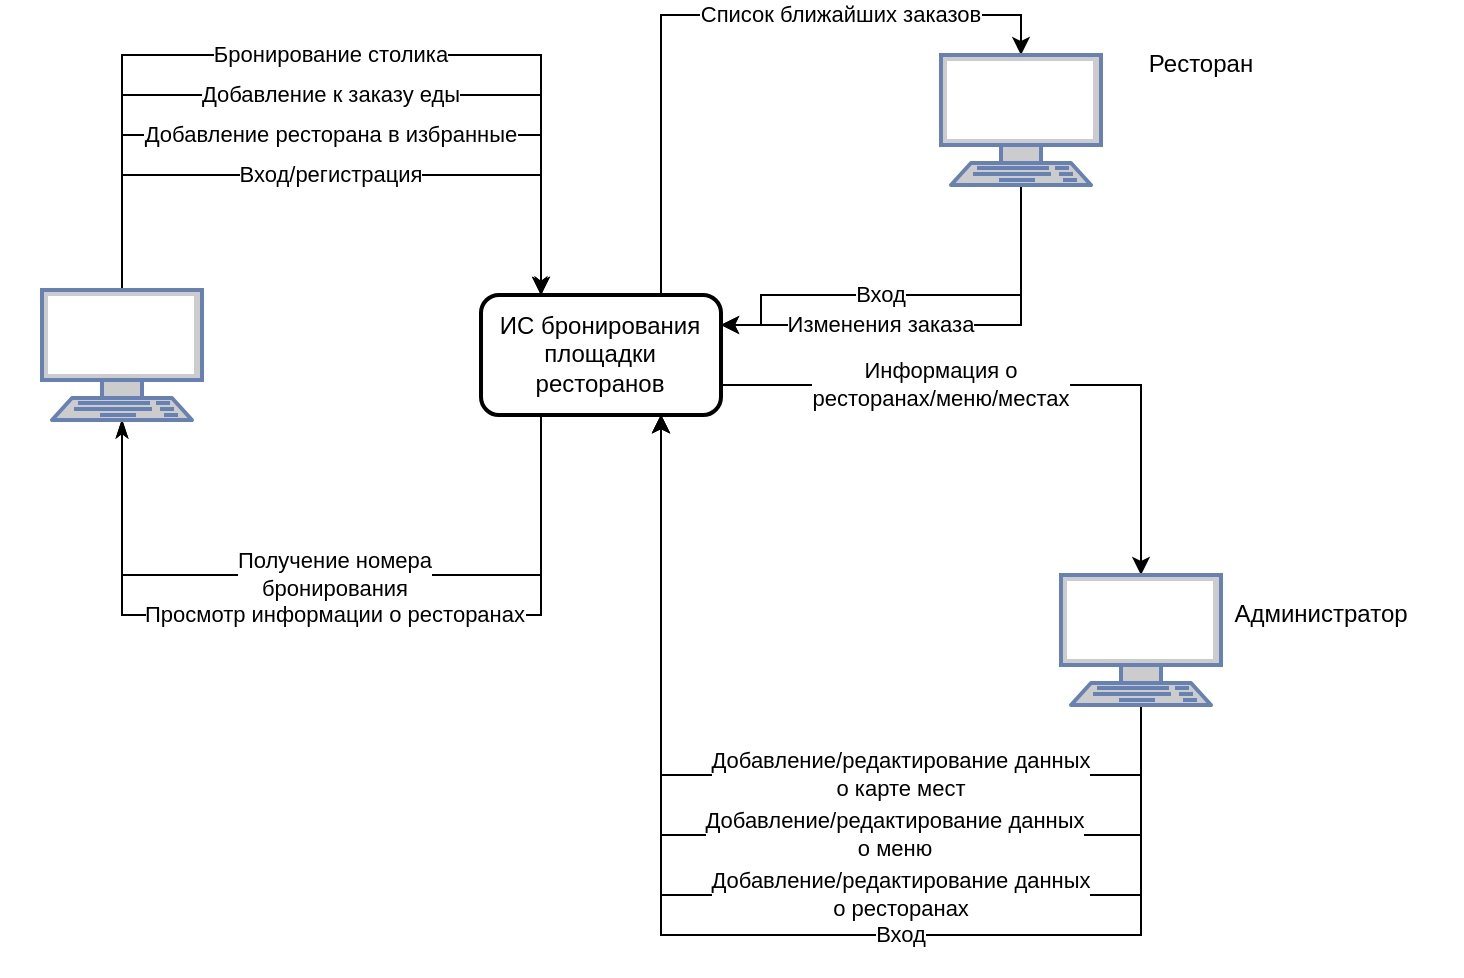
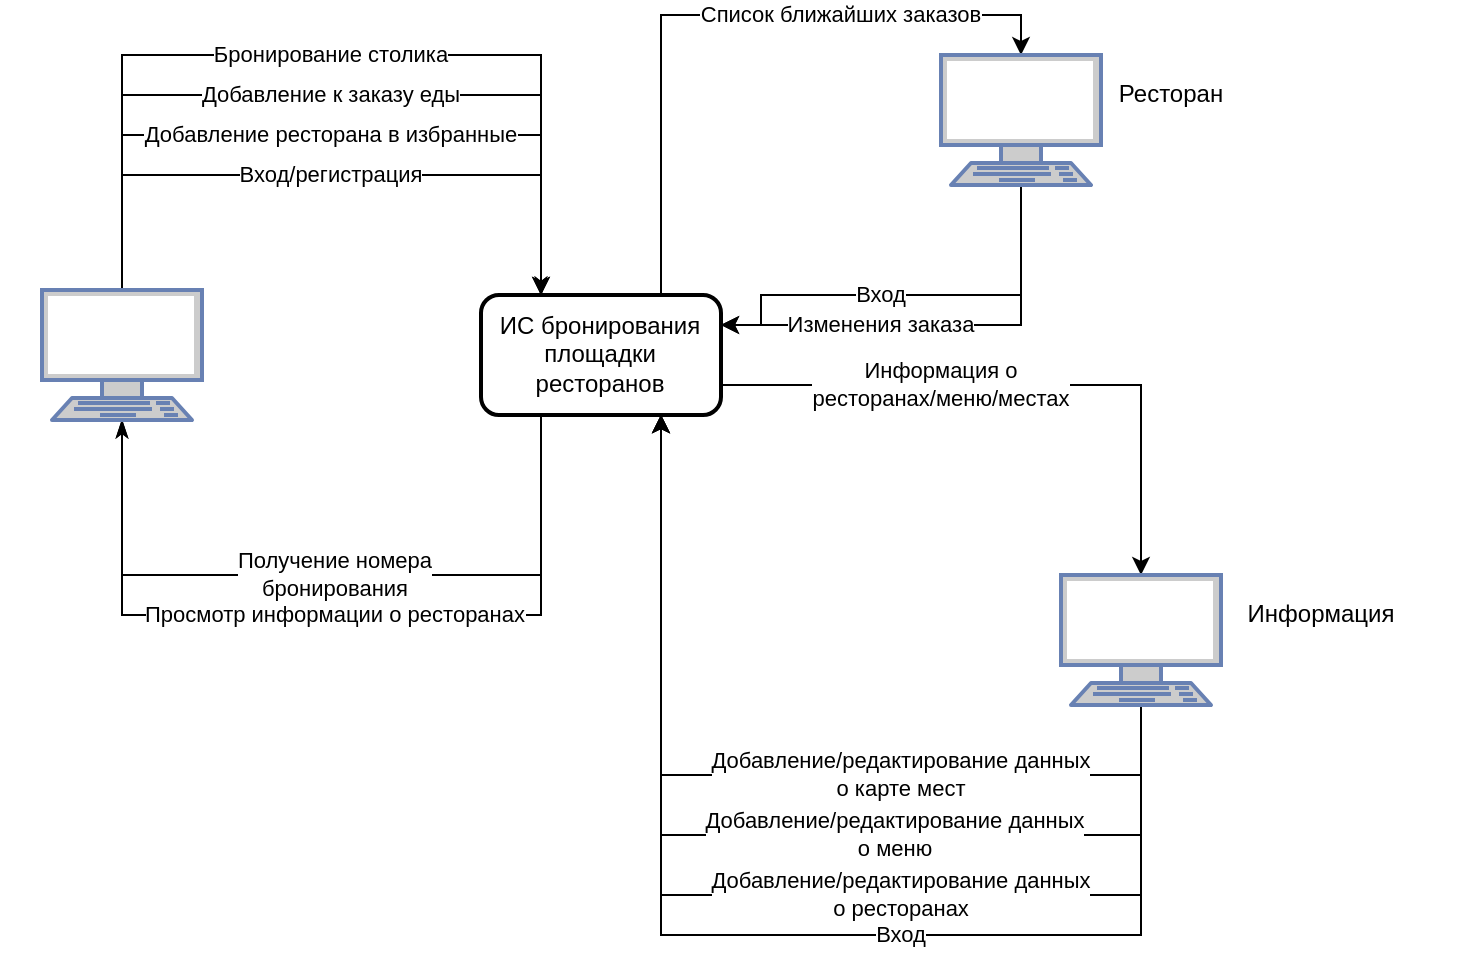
(1201, 65) -> (1171, 95)
(1322, 615) -> (1322, 615)
